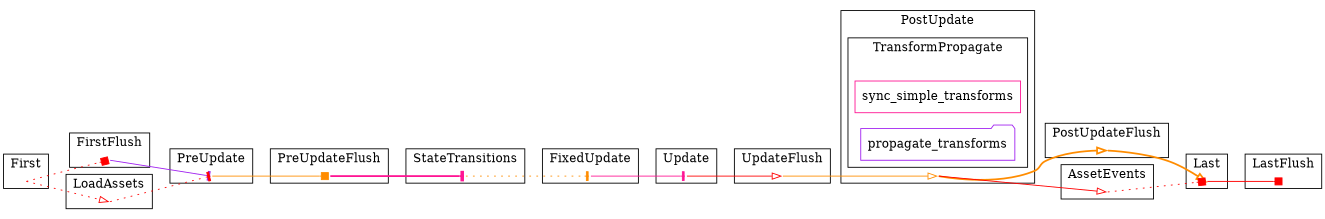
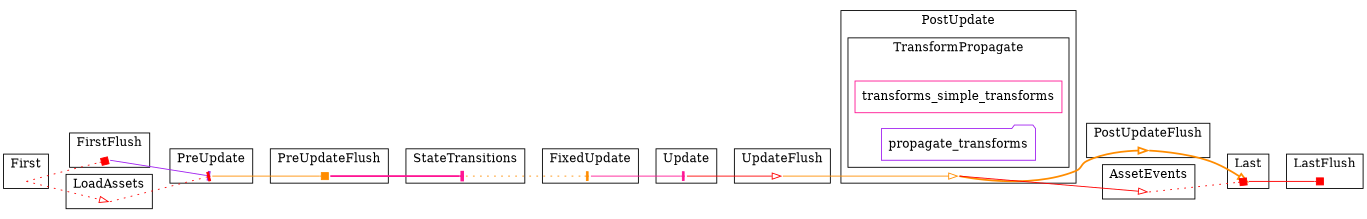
(938, 97) -> (958, 97)
